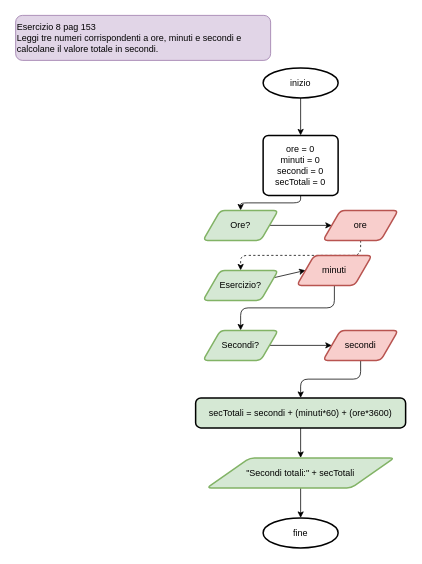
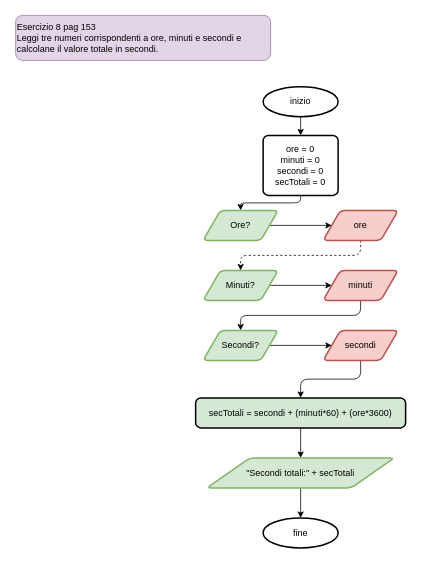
(300, 83) -> (300, 102)
(334, 270) -> (360, 285)
(240, 285) -> (240, 285)
